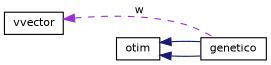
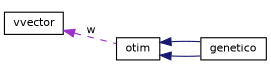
(147, 18) -> (95, 38)
